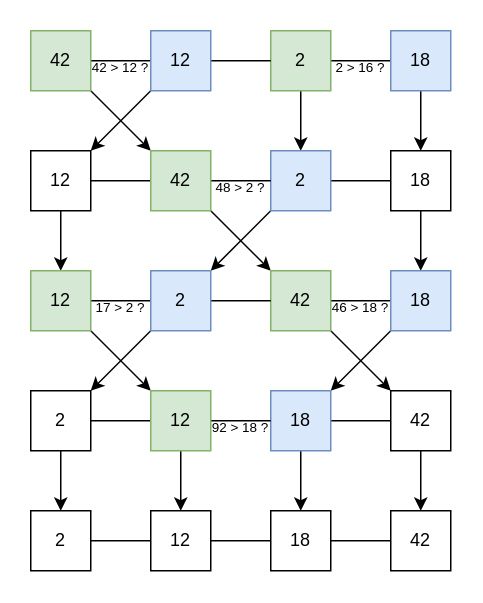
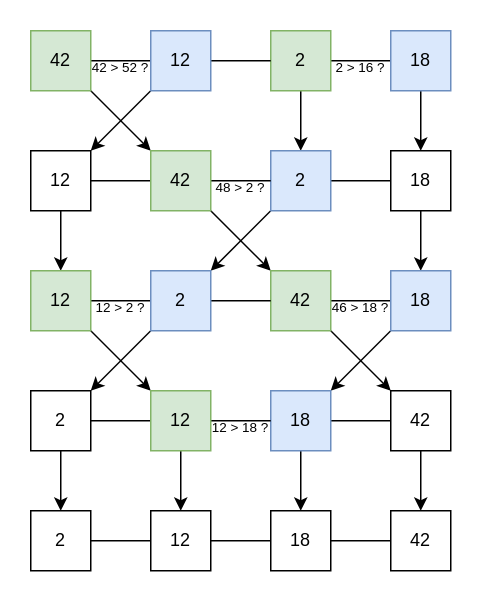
(121, 68) -> (121, 68)
(121, 308) -> (121, 308)
(241, 428) -> (241, 428)
